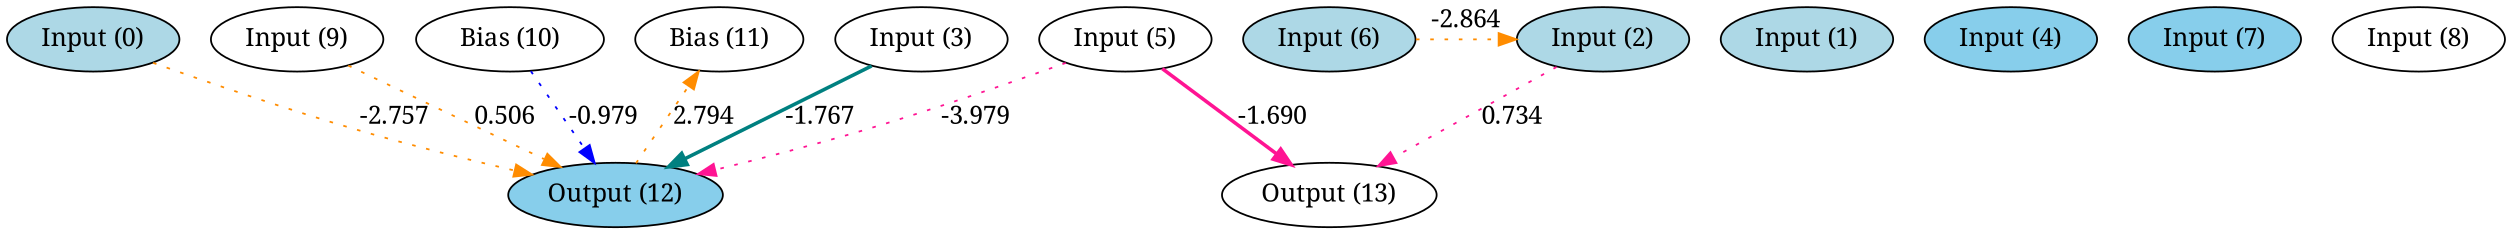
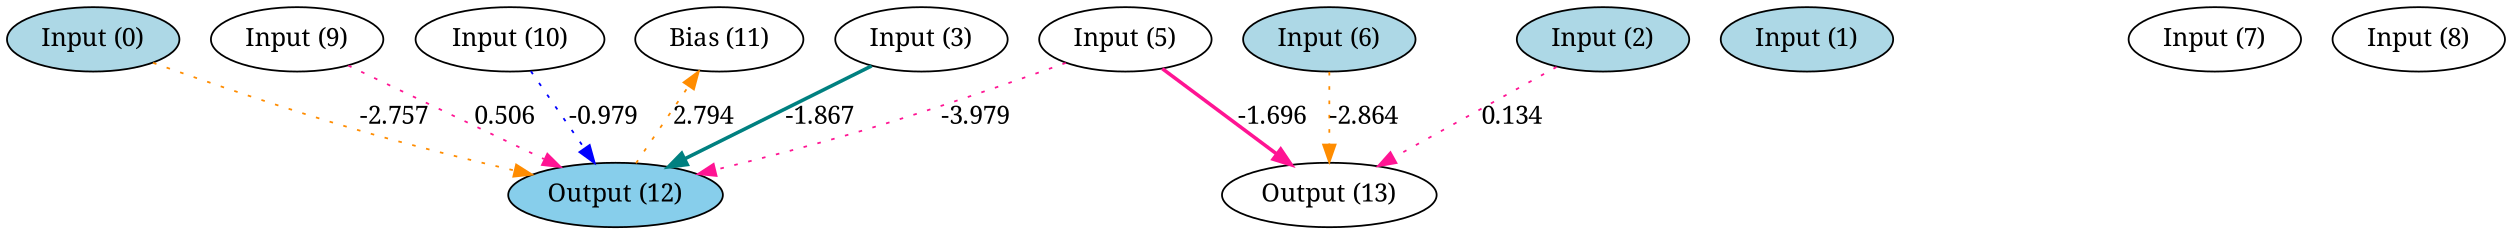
(510, 39) -> (510, 39)
(1457, 39) -> (1329, 108)
(2011, 39) -> none
(2215, 39) -> (2215, 39)
(446, 112) -> (446, 112)
(820, 117) -> (820, 117)
(1273, 117) -> (1273, 117)
(1512, 117) -> (1512, 117)
